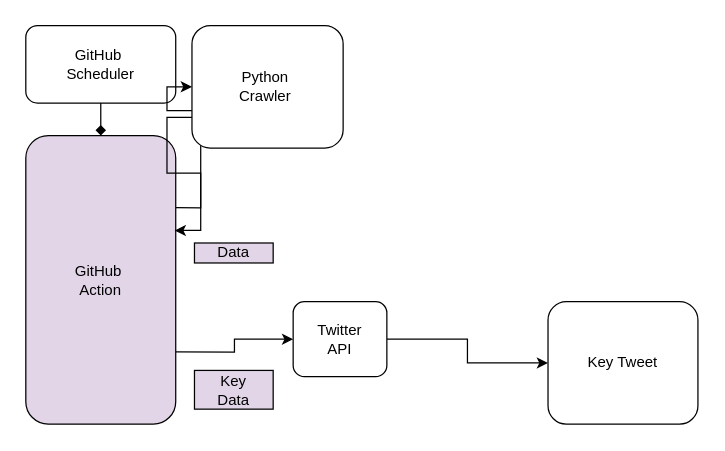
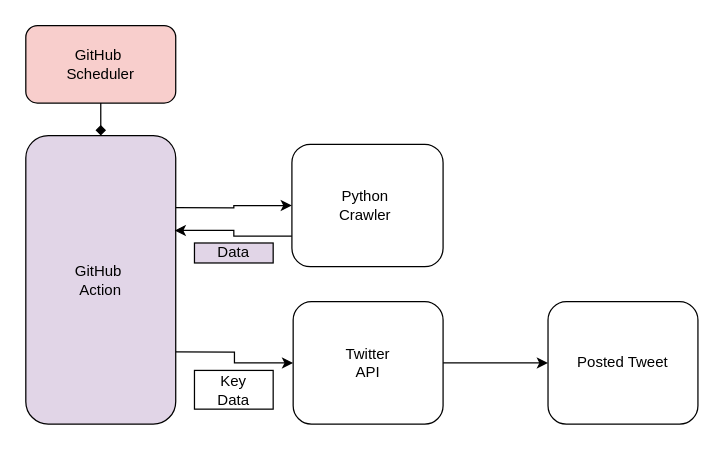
(101, 64) -> (101, 64)
(268, 87) -> (368, 206)
(340, 339) -> (368, 363)
(623, 363) -> (623, 363)
(234, 390) -> (234, 390)
